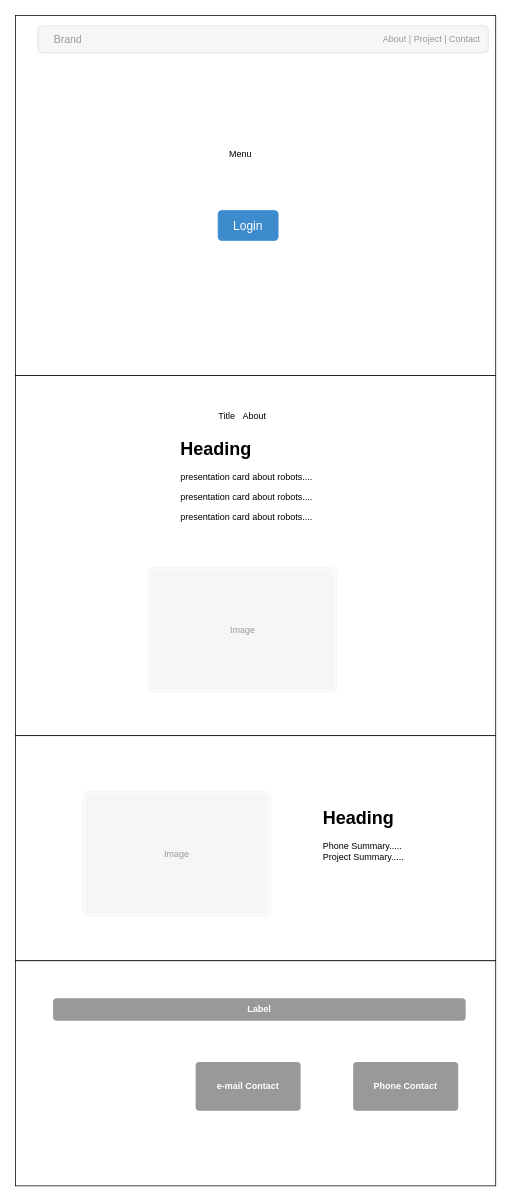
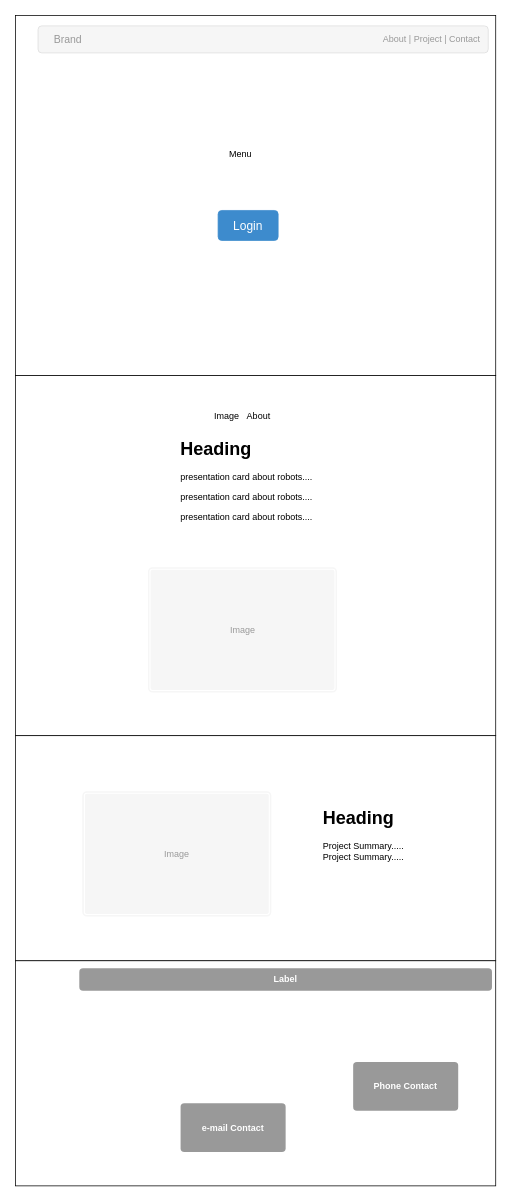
(242, 416) -> (242, 416)
(378, 806) -> (383, 806)
(259, 1009) -> (285, 979)
(248, 1086) -> (233, 1127)
